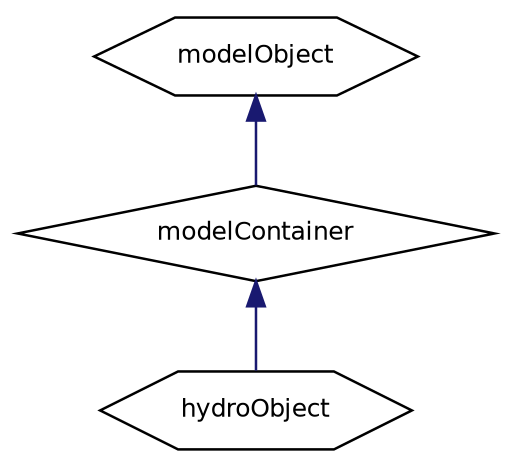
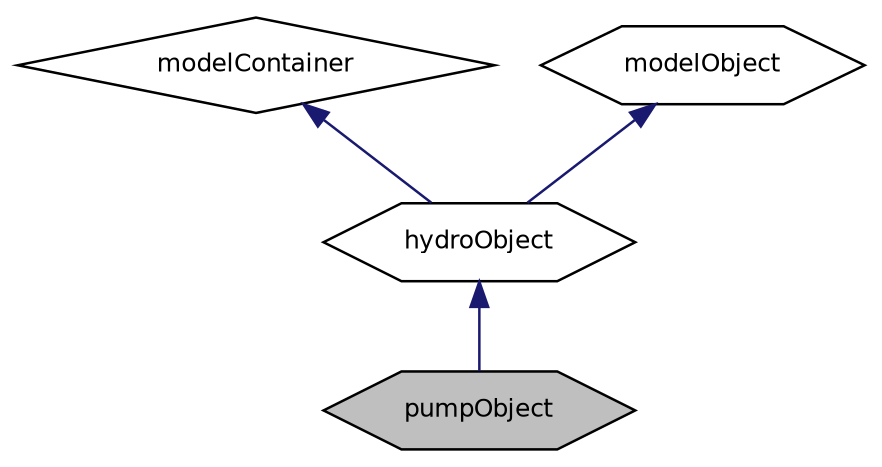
(256, 153) -> (581, 161)
none -> (479, 410)
